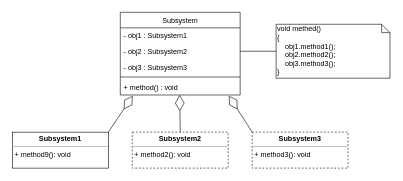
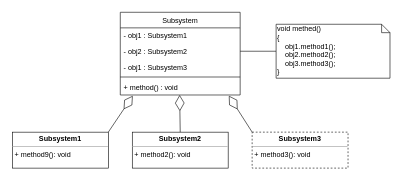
(158, 67) -> (158, 67)
(180, 150) -> (180, 150)
